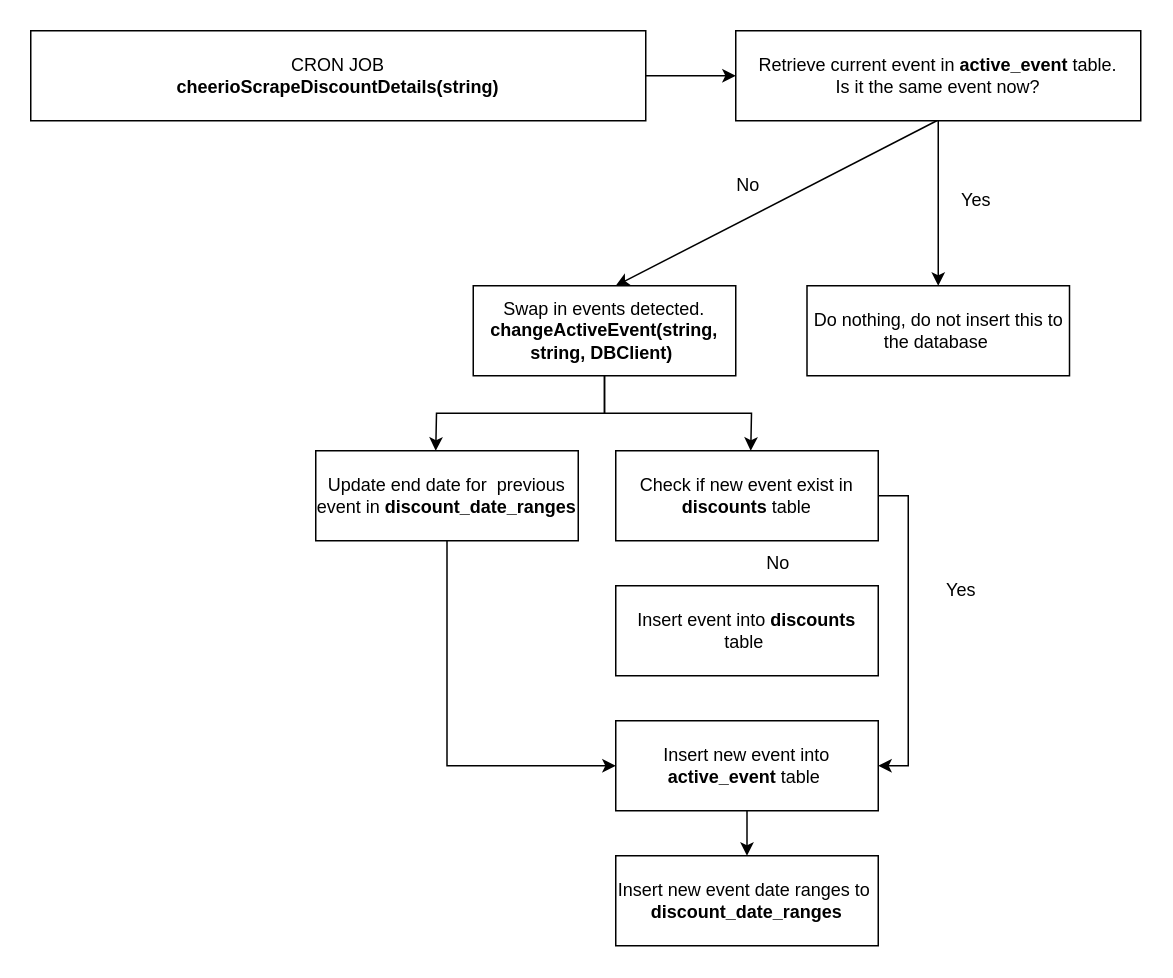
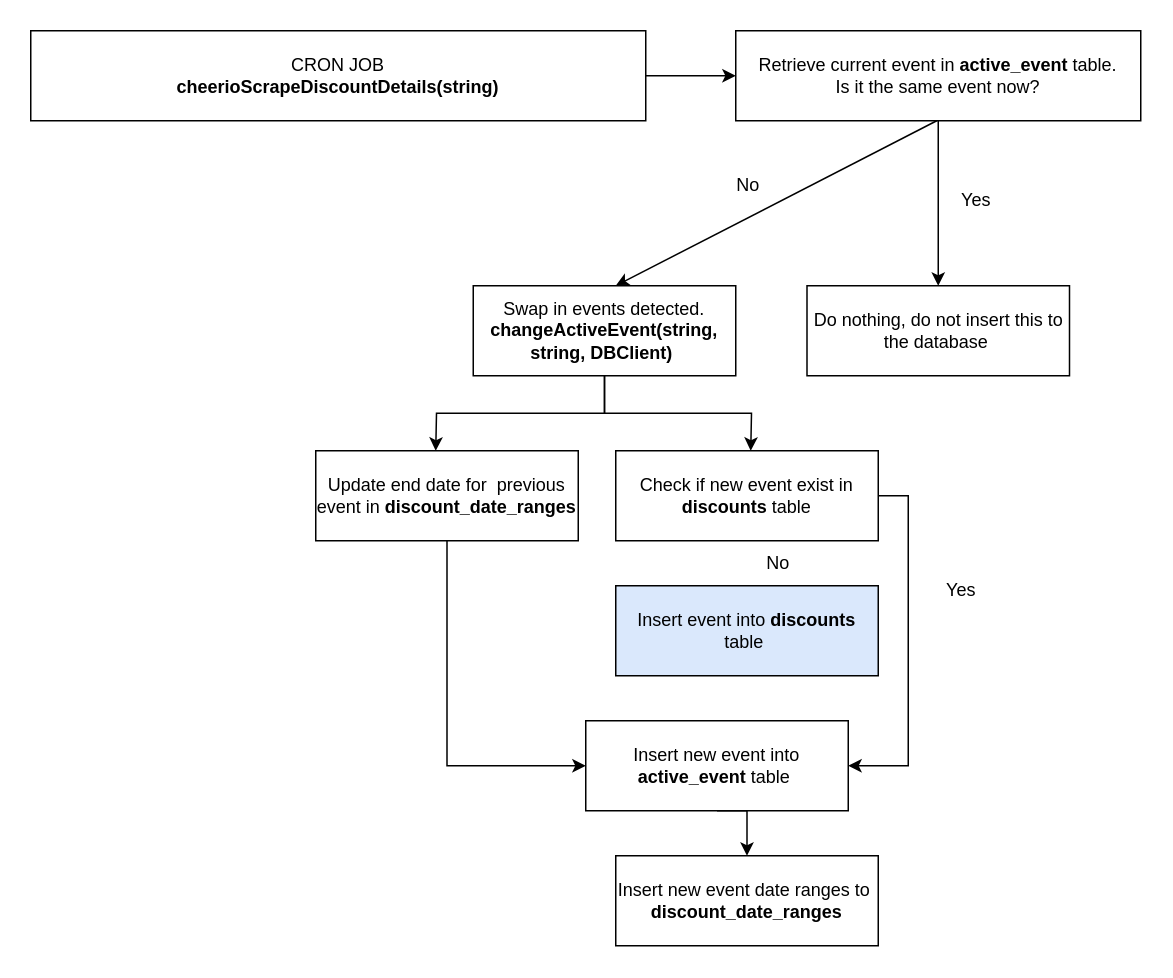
(747, 631) -> (747, 631)
(747, 766) -> (717, 766)
